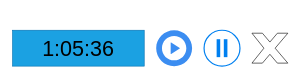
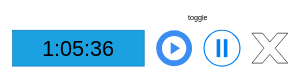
none -> (198, 18)
